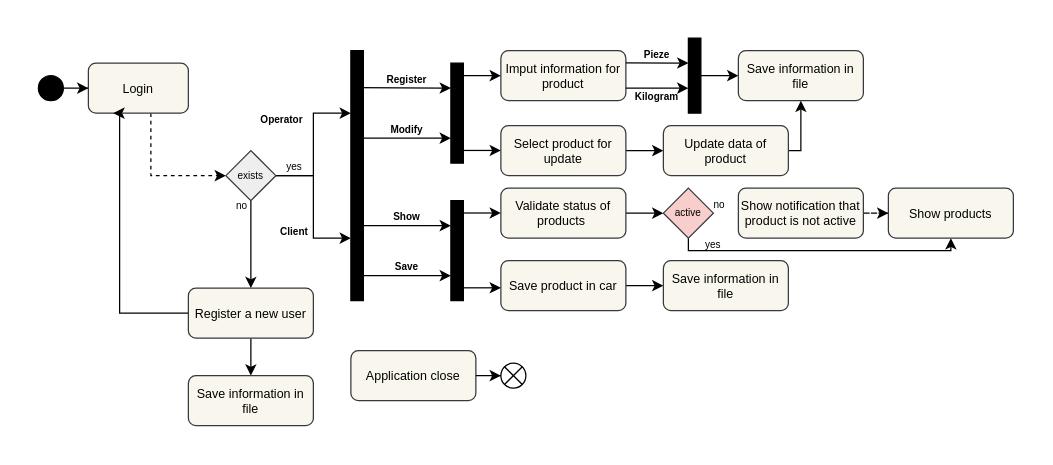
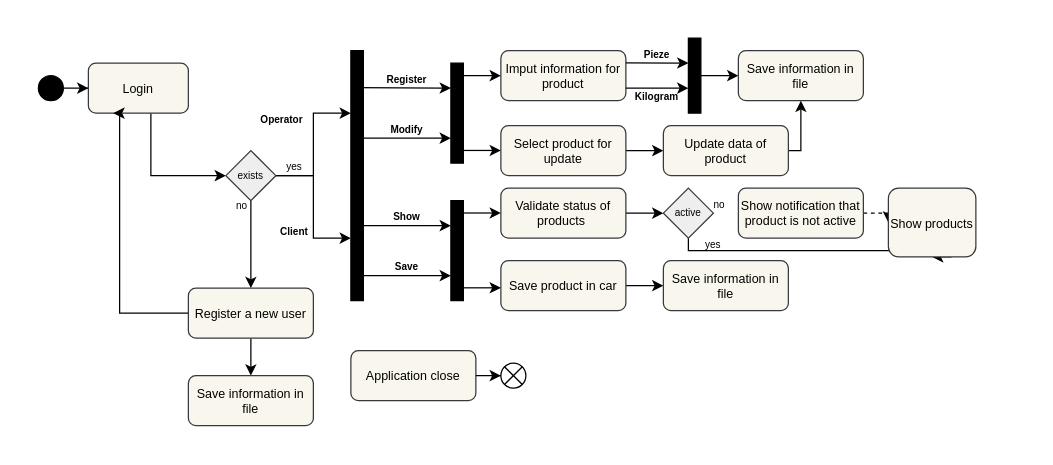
(154, 176) -> (154, 176)
(688, 213) -> (688, 213)
(951, 213) -> (932, 223)
